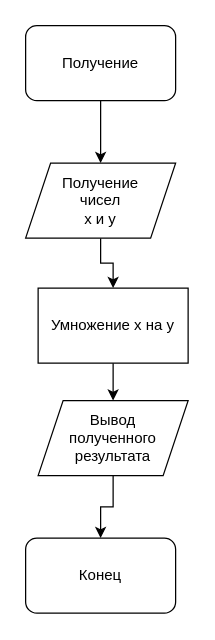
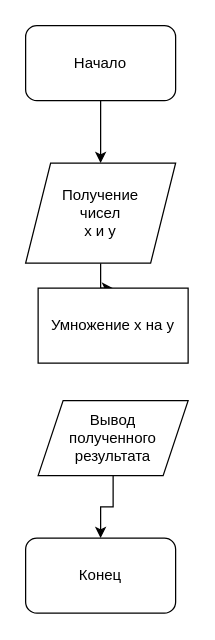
(101, 63) -> (101, 63)
(101, 201) -> (101, 213)
(113, 386) -> none
